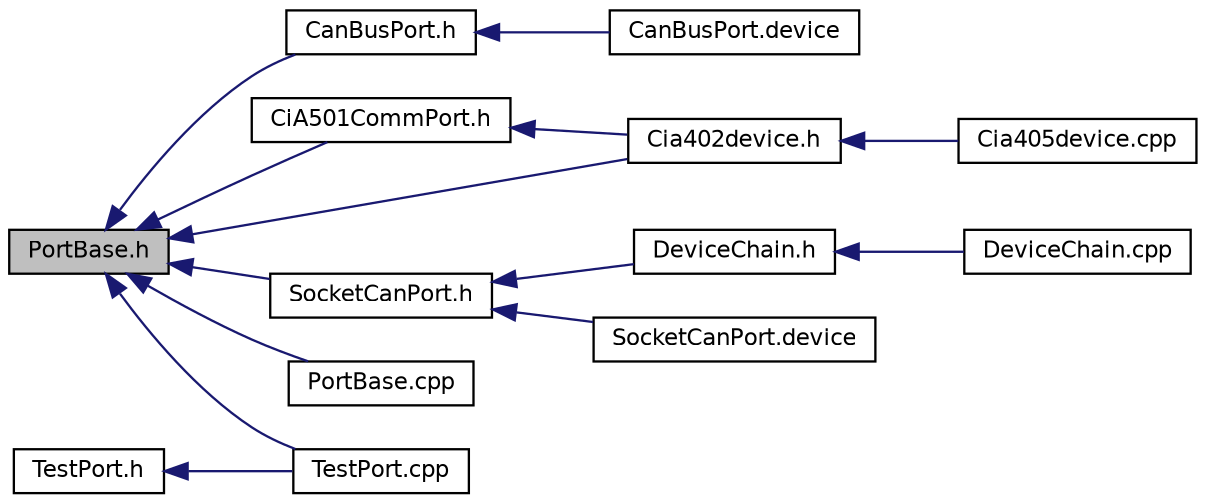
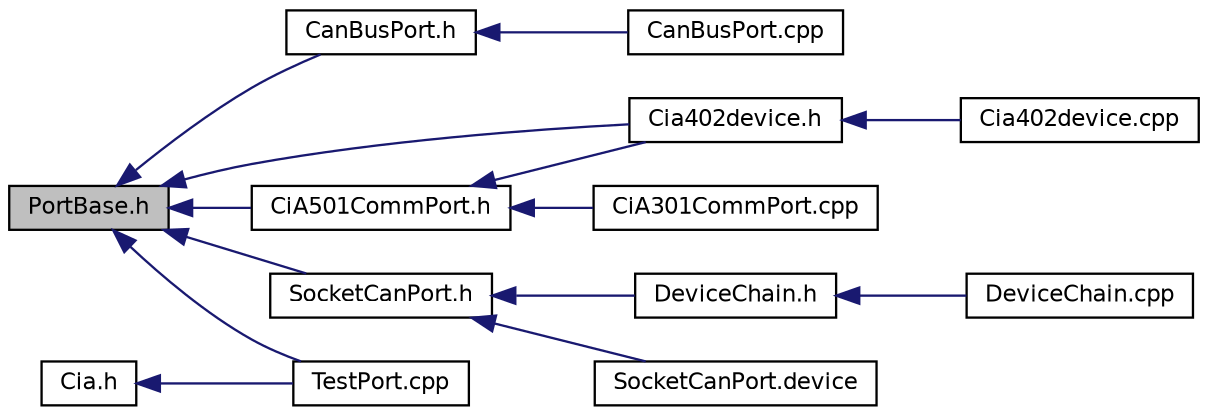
(734, 32) -> (736, 32)
(1077, 141) -> (1080, 120)
none -> (736, 208)
(381, 383) -> none
(89, 471) -> (89, 383)
